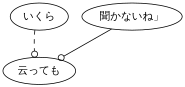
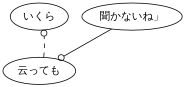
(34, 41) -> (44, 47)
